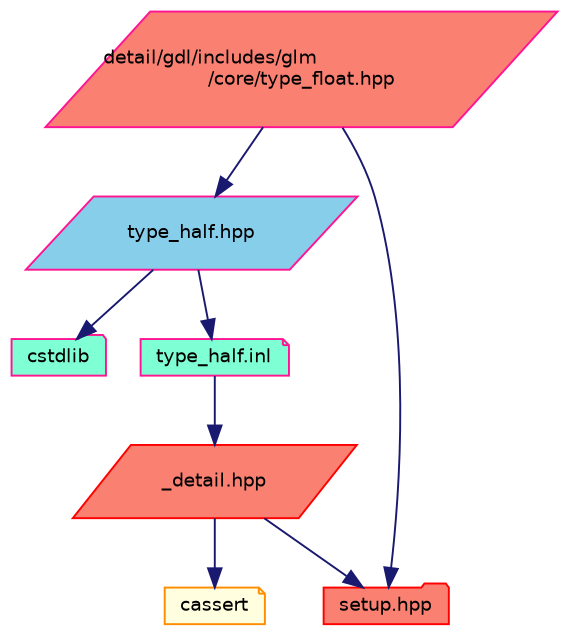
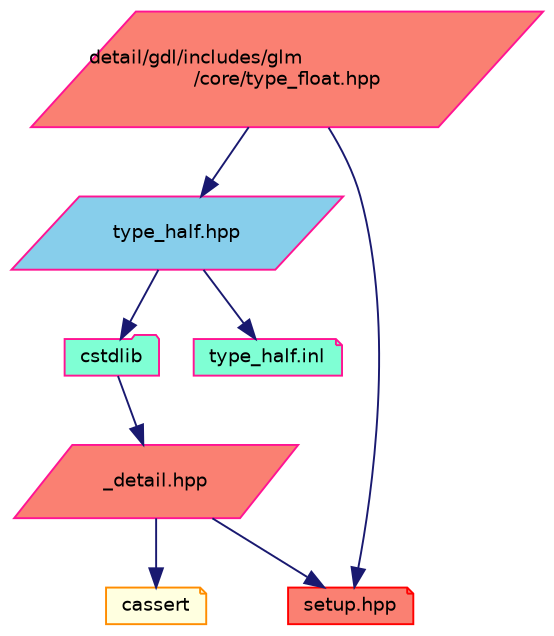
(215, 401) -> (127, 401)
(215, 482) -> (156, 482)
(386, 606) -> (351, 606)
